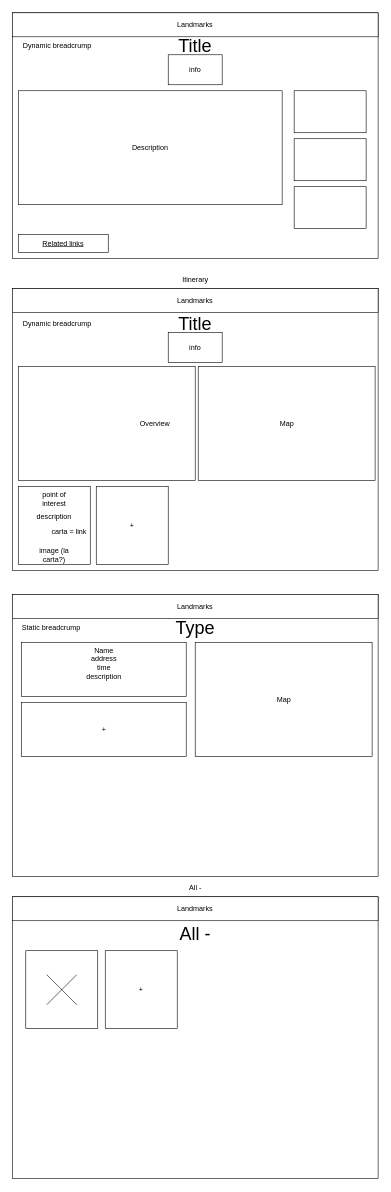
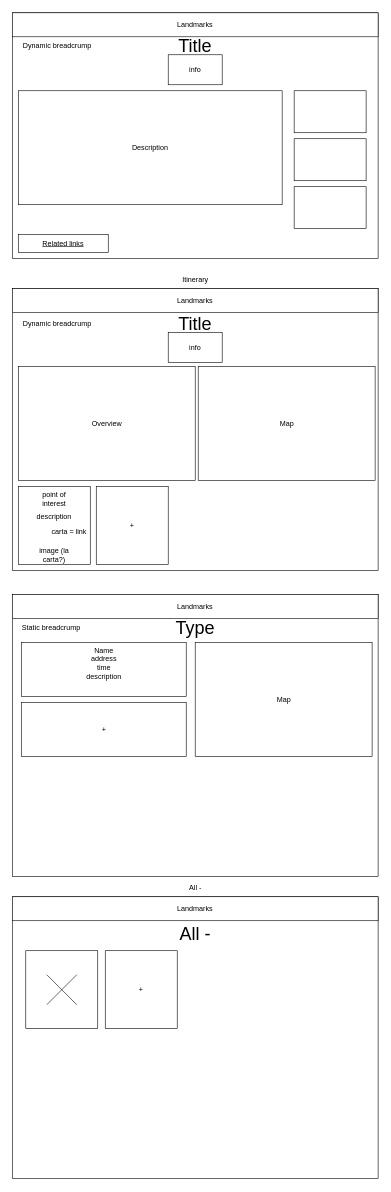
(155, 423) -> (107, 423)
